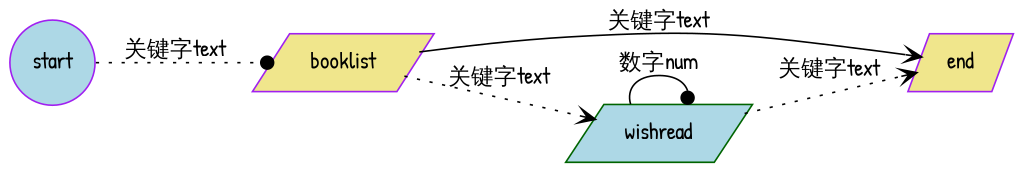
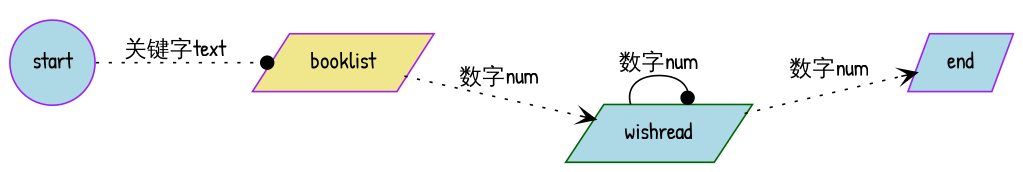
(663, 33) -> none
(961, 63) -> (961, 63)
(830, 70) -> (830, 70)
(500, 78) -> (500, 78)
